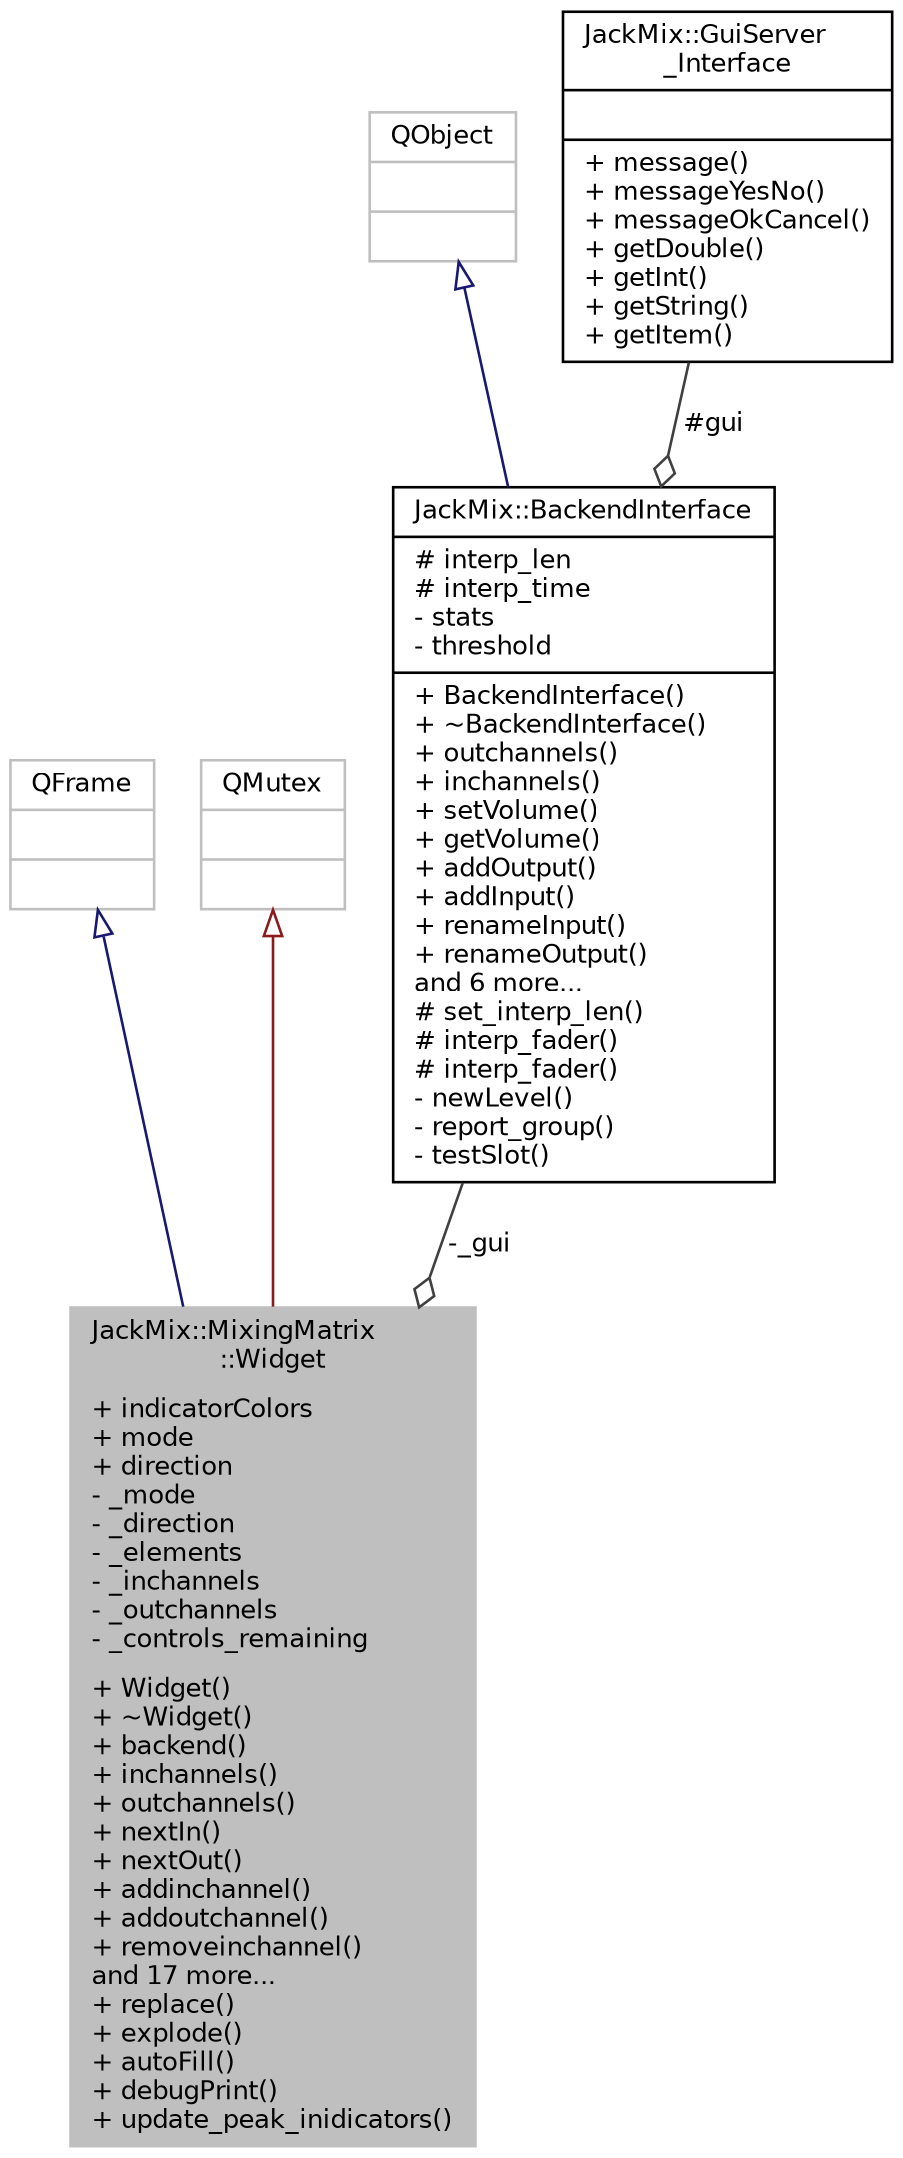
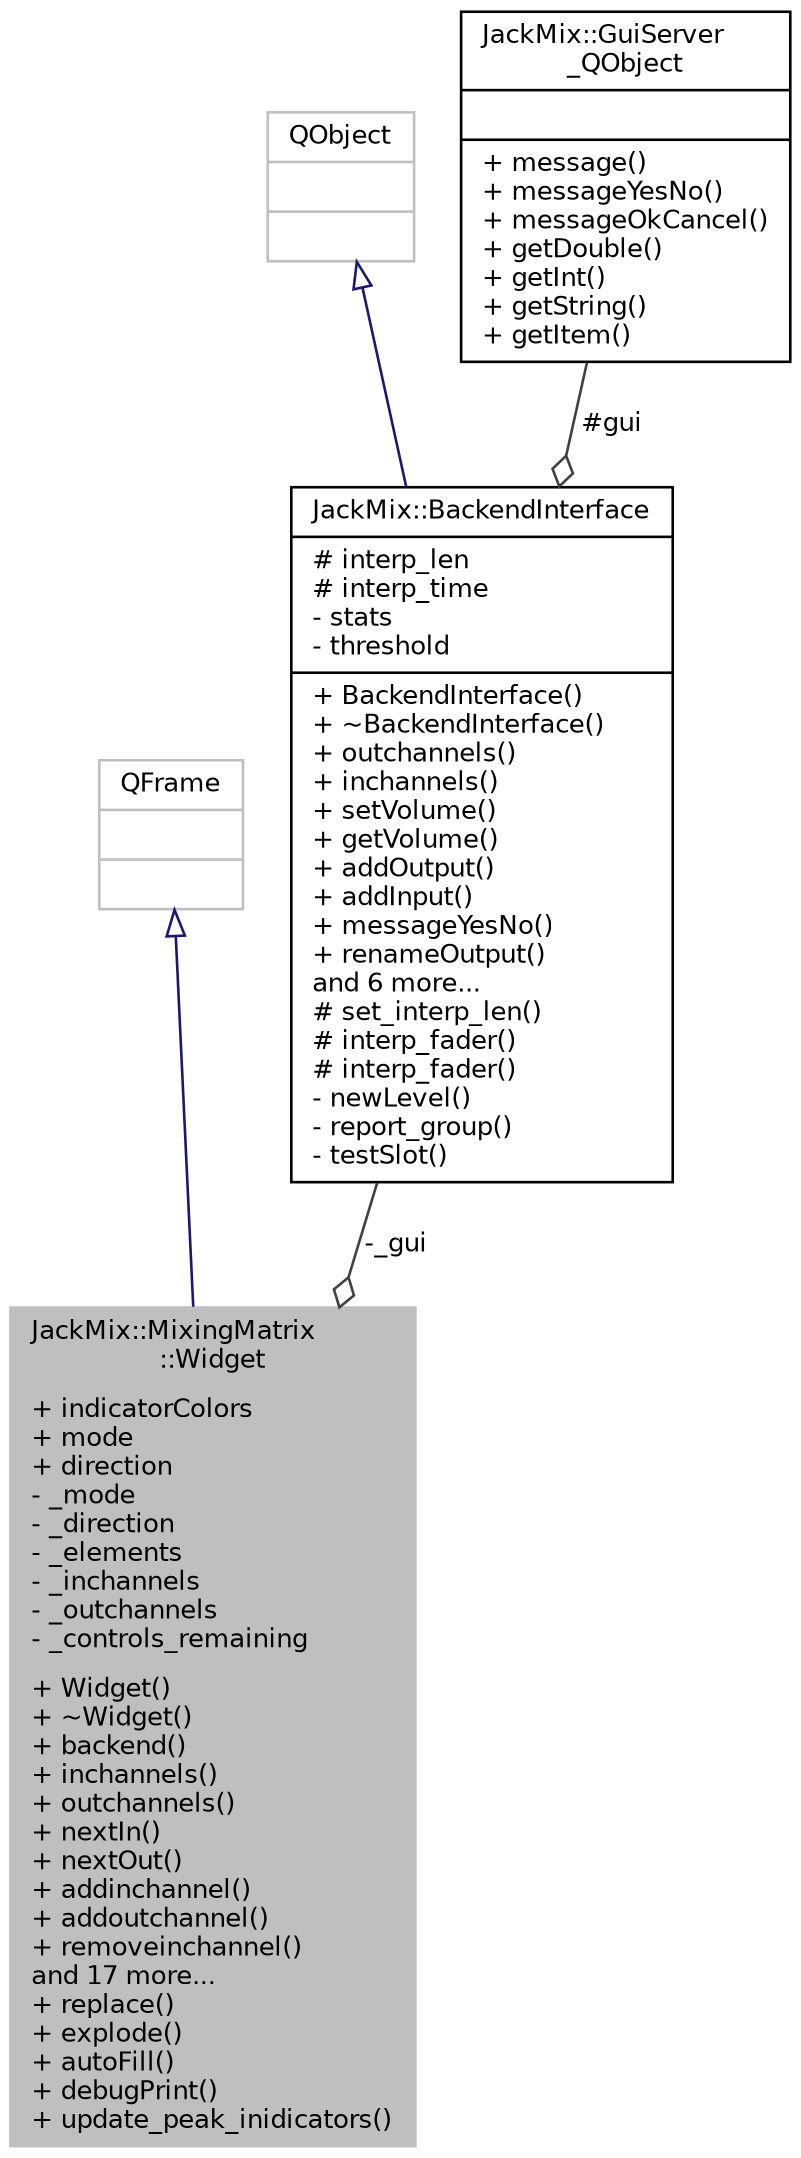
(728, 64) -> (626, 64)
(273, 835) -> none
(521, 926) -> (434, 926)
